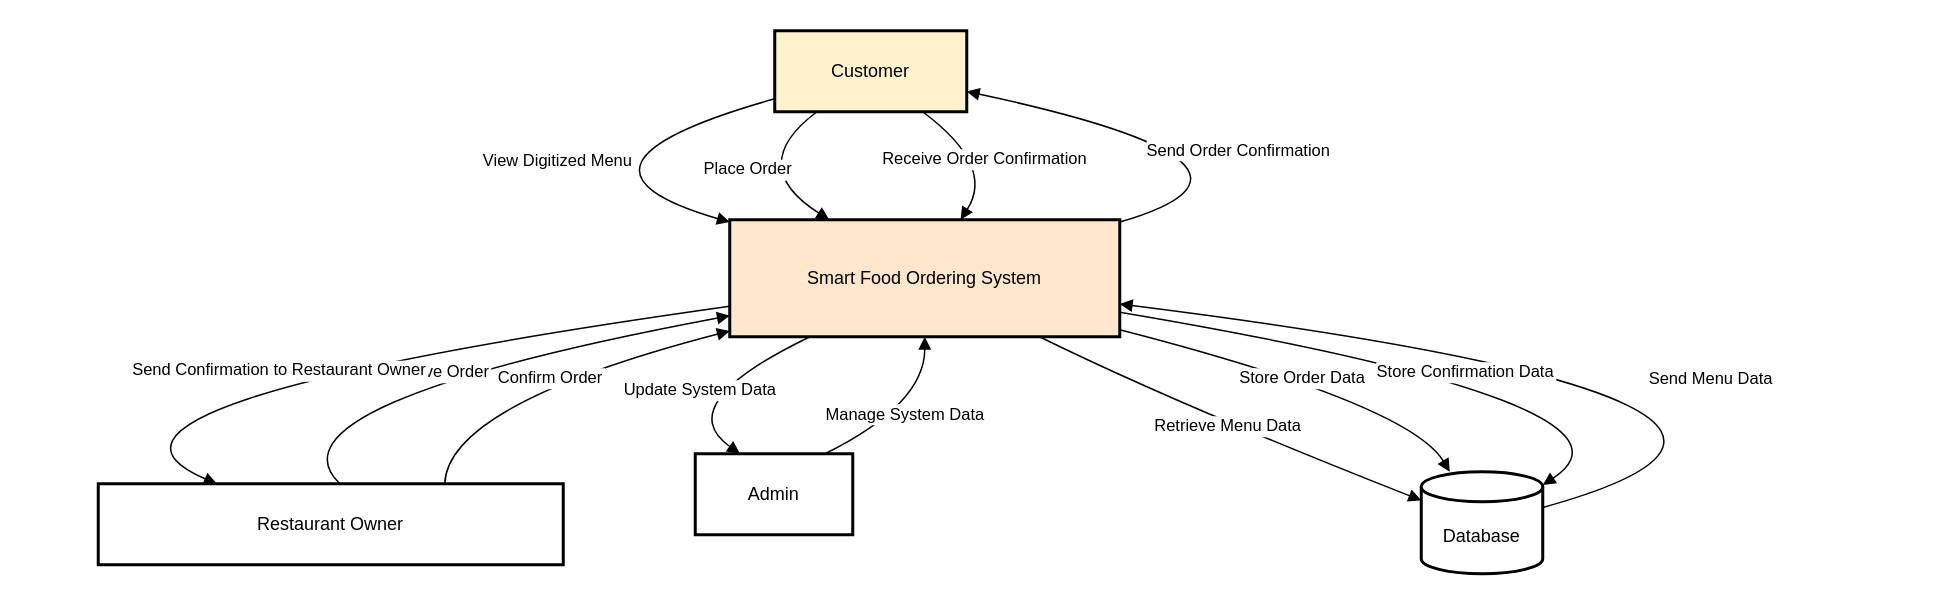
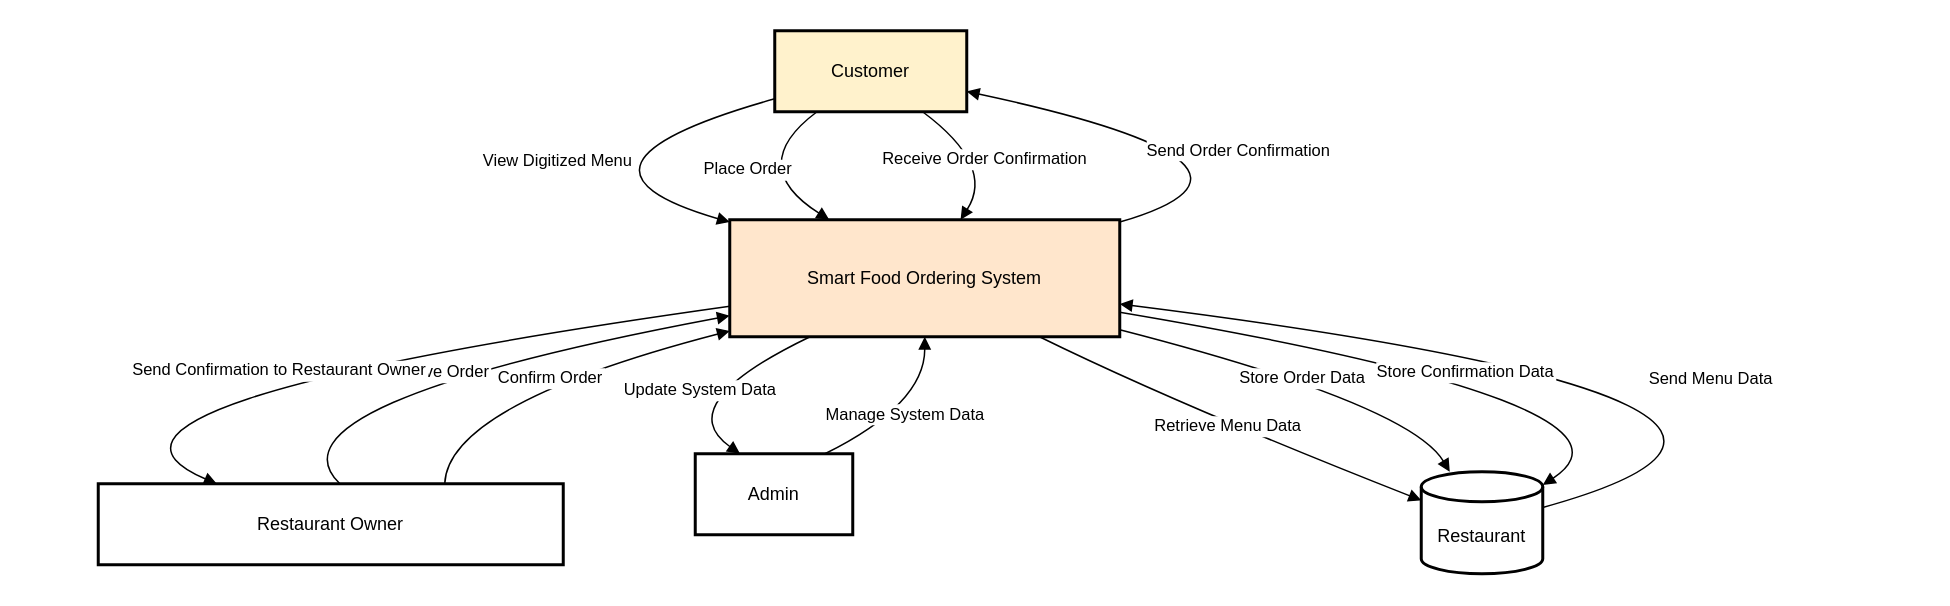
(1482, 536) -> (1482, 536)
